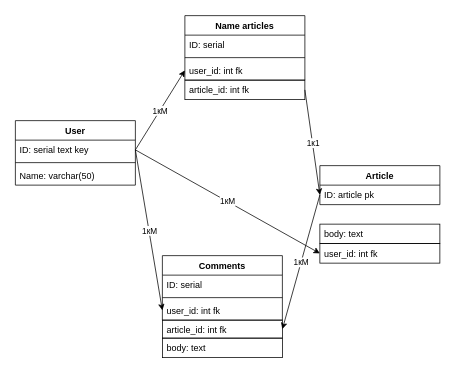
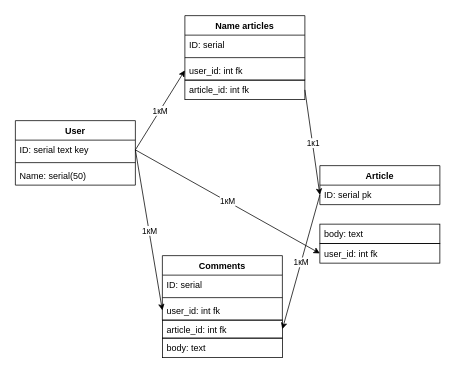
(60, 176) -> (55, 176)
(353, 195) -> (351, 195)
